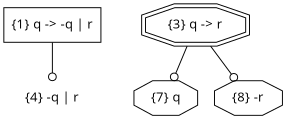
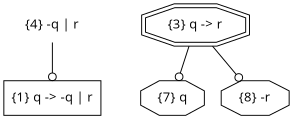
(52, 58) -> (52, 58)
